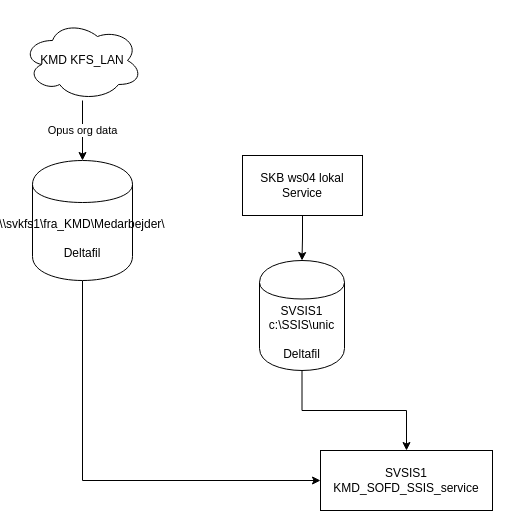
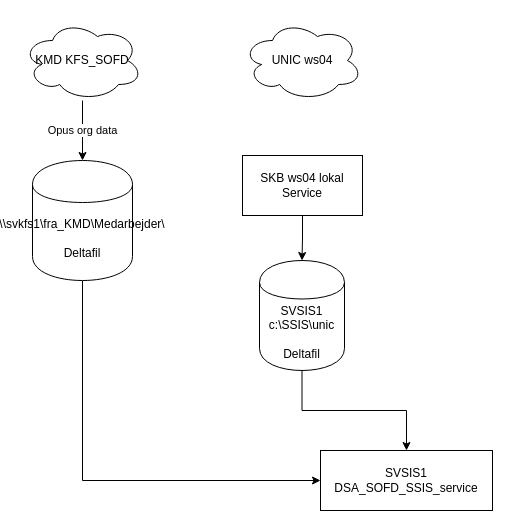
(83, 61) -> (83, 61)
none -> (303, 61)
(407, 481) -> (407, 481)
